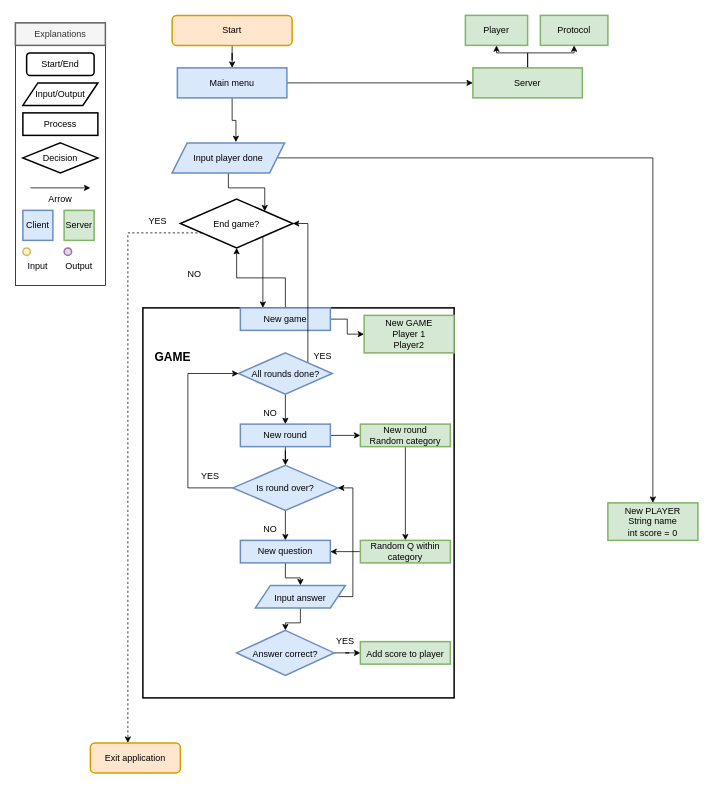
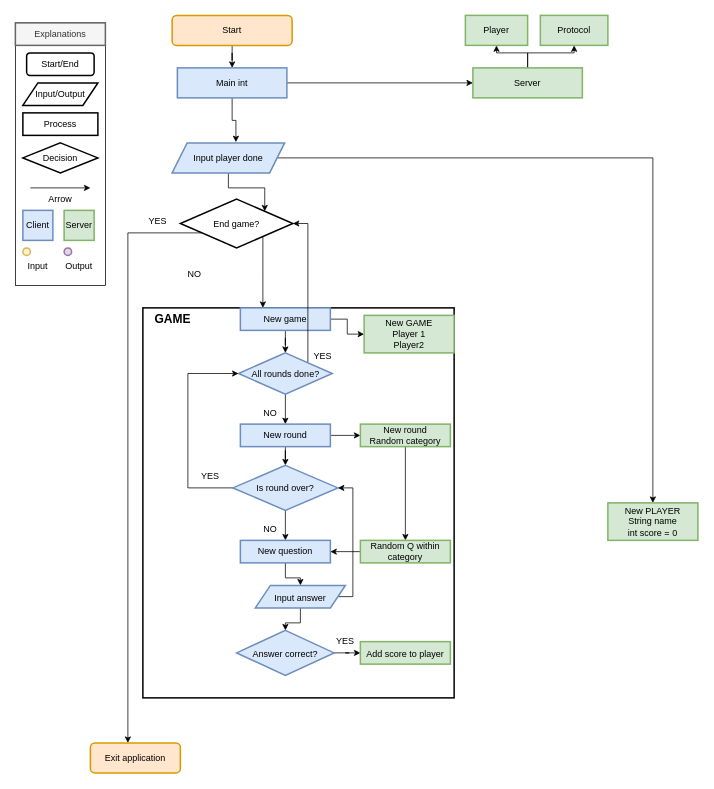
(232, 83) -> (232, 83)
(285, 292) -> (285, 344)
(173, 357) -> (173, 319)
(128, 449) -> (128, 449)
